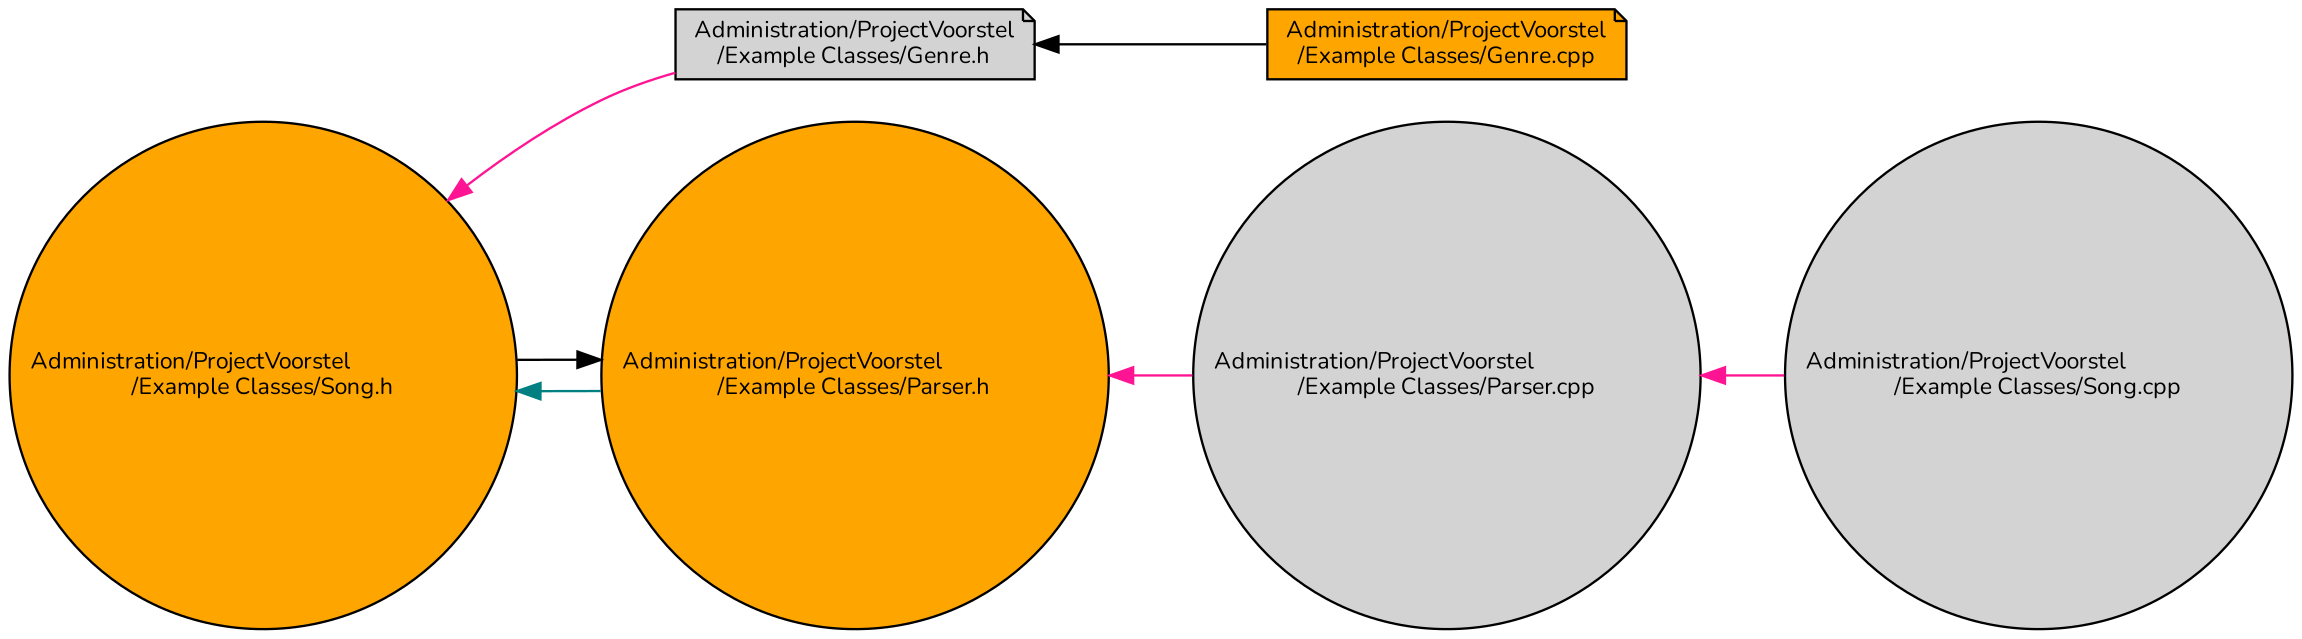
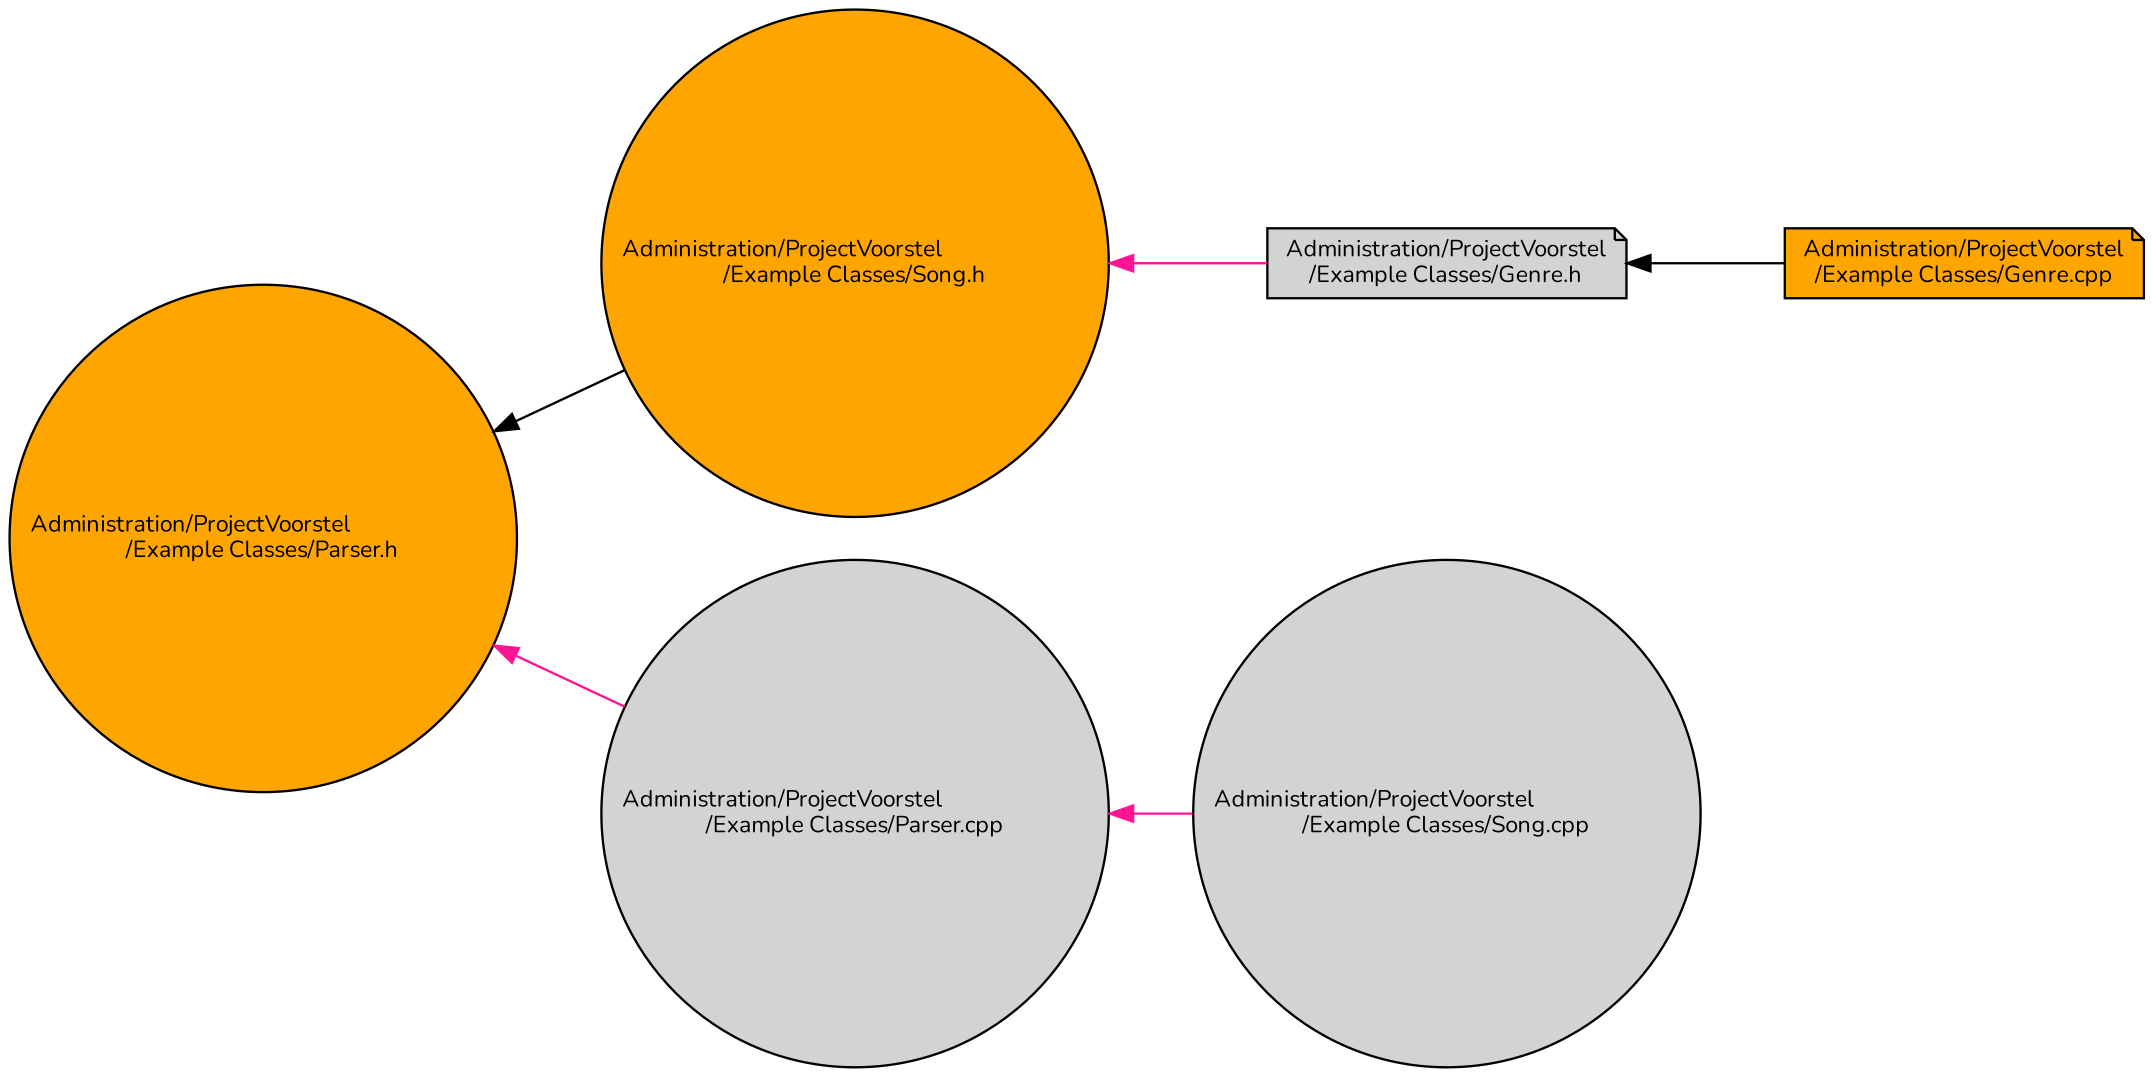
(571, 391) -> none
